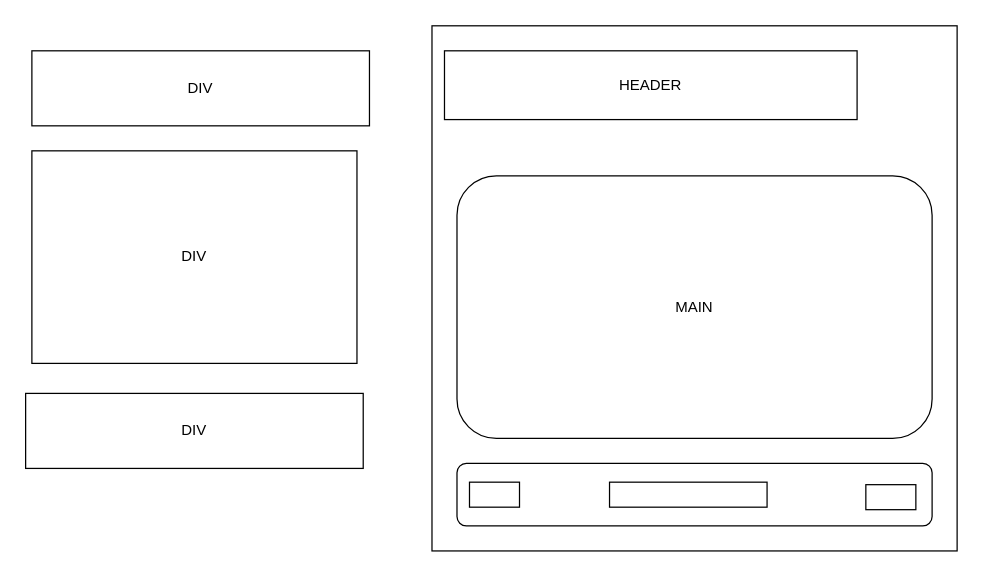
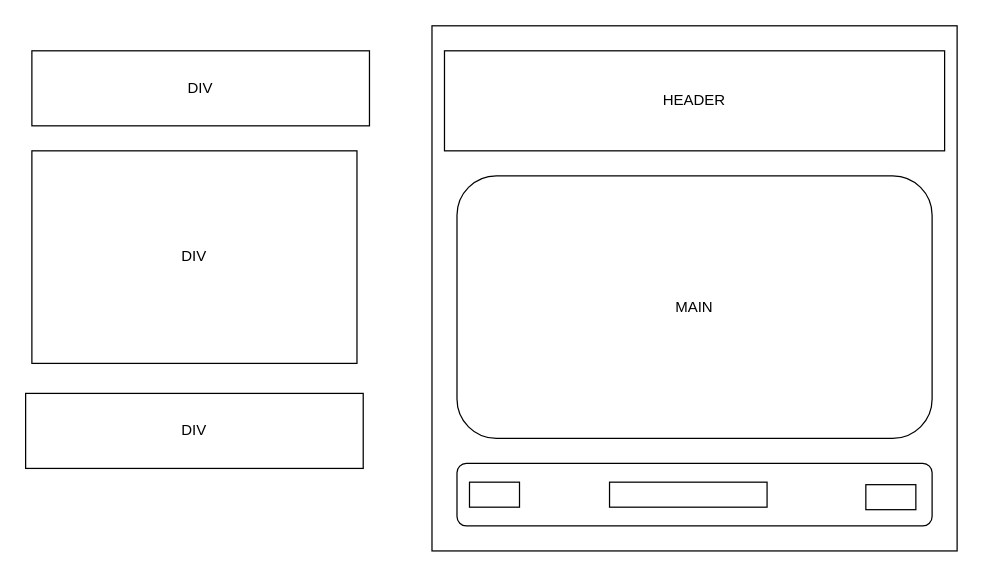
(651, 85) -> (694, 101)
